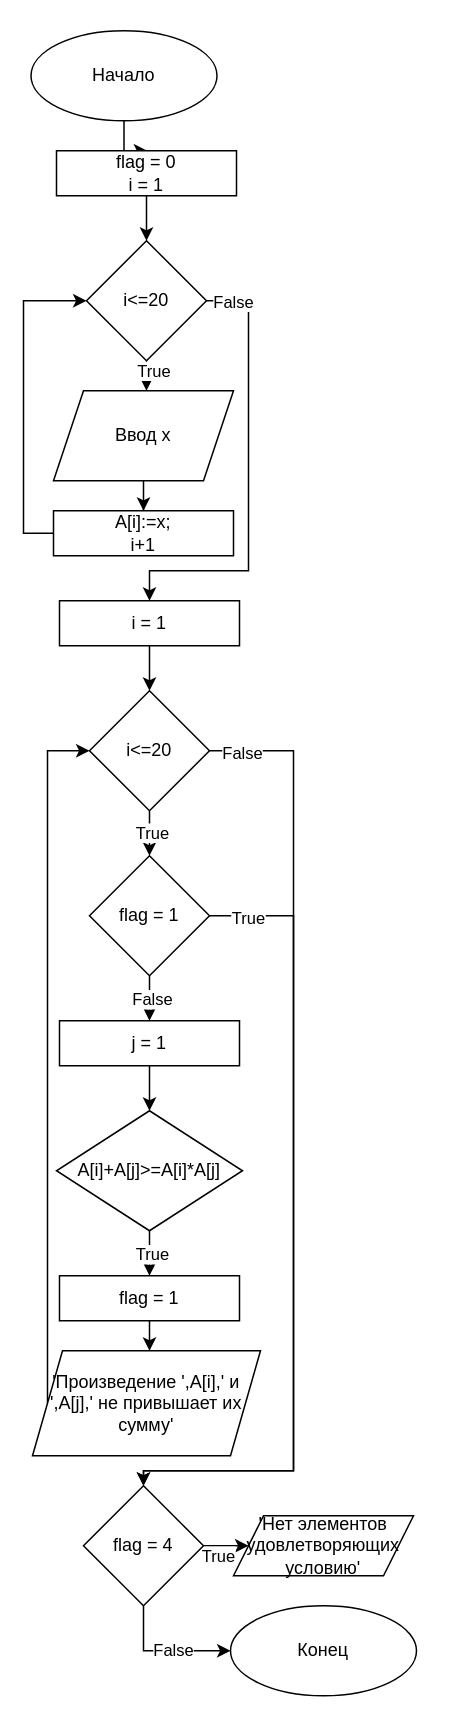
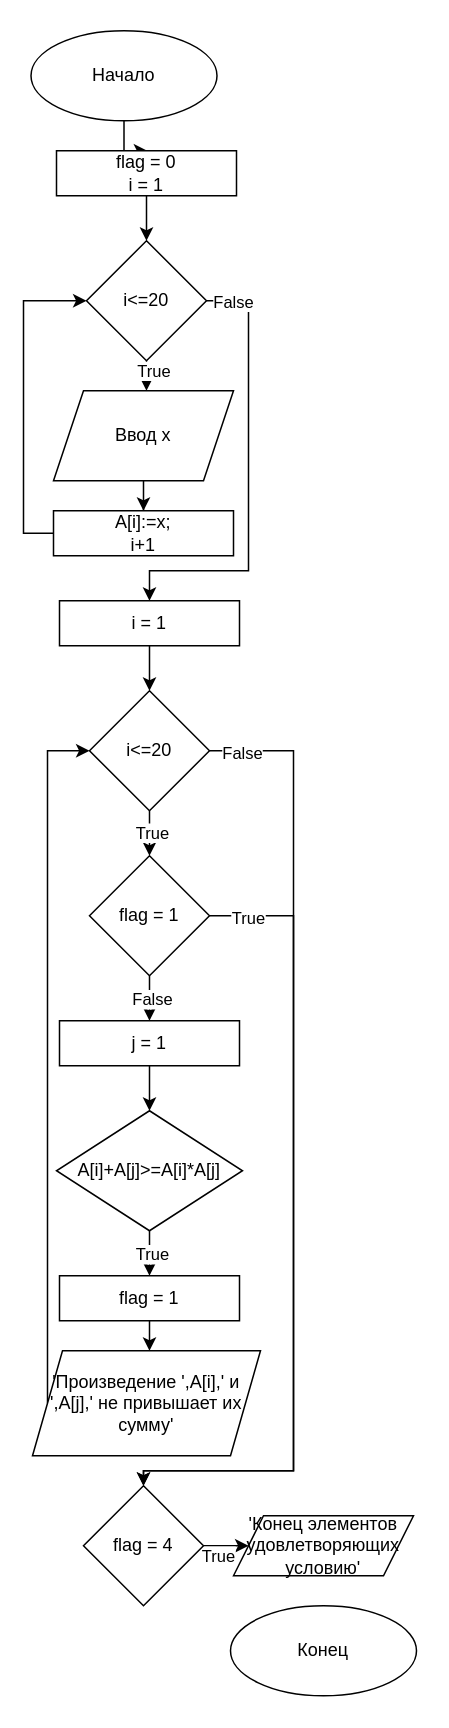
(323, 1546) -> (323, 1546)
(159, 1651) -> none
